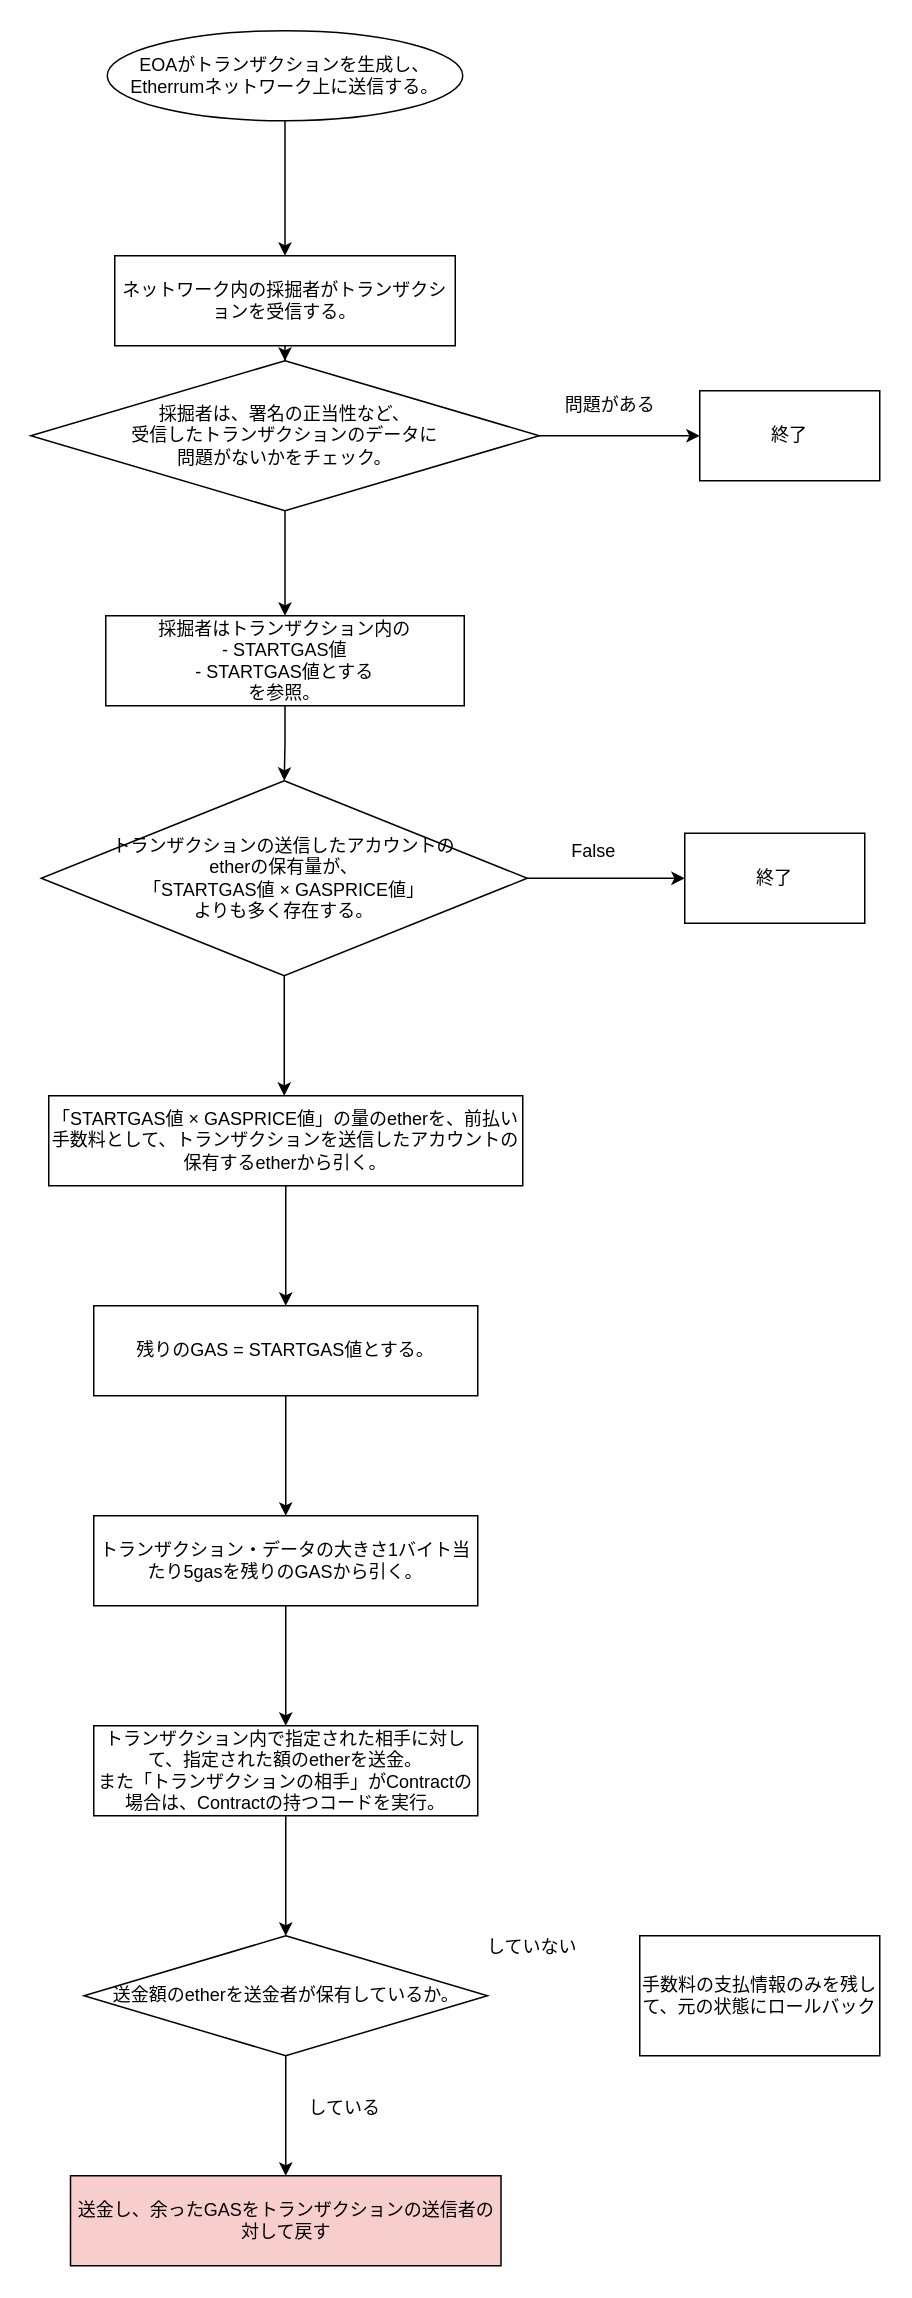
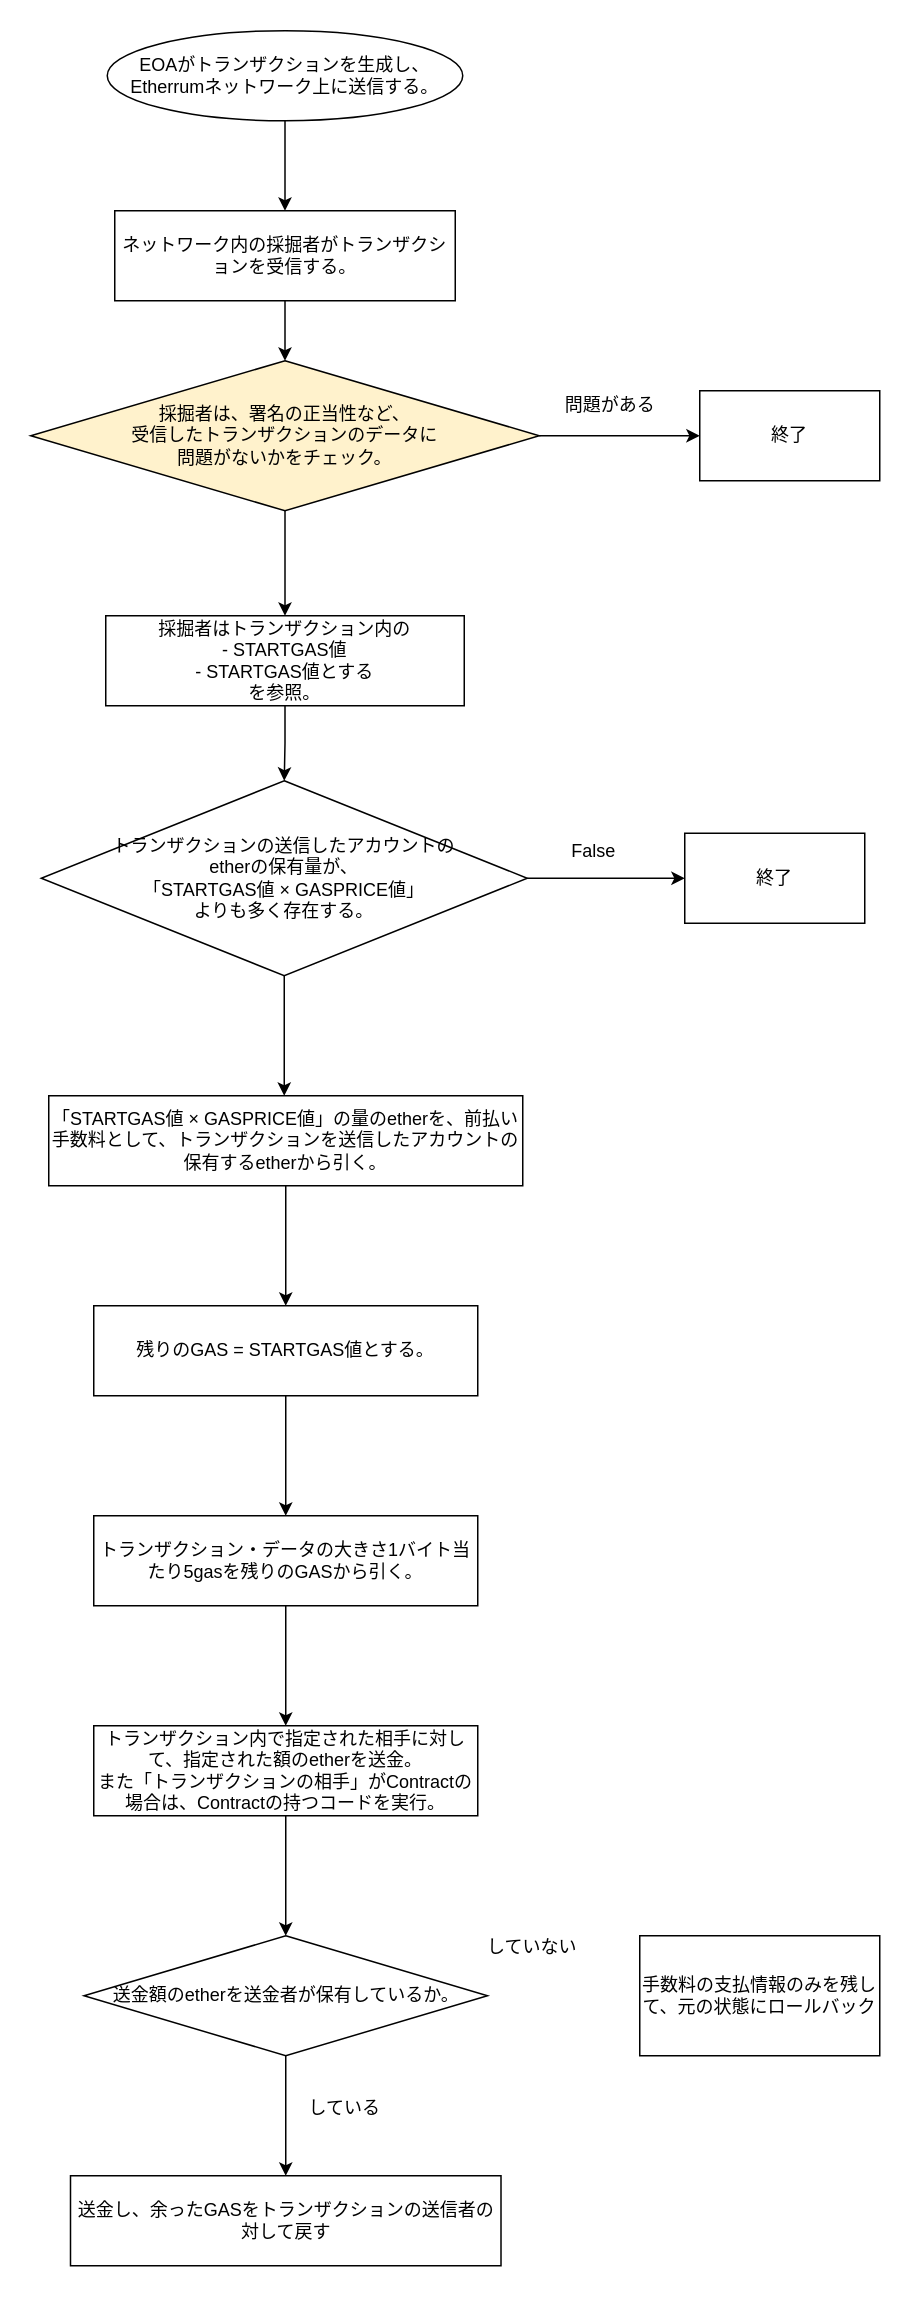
(285, 301) -> (285, 256)
(285, 436) -> (285, 436)
(286, 2221) -> (286, 2221)
